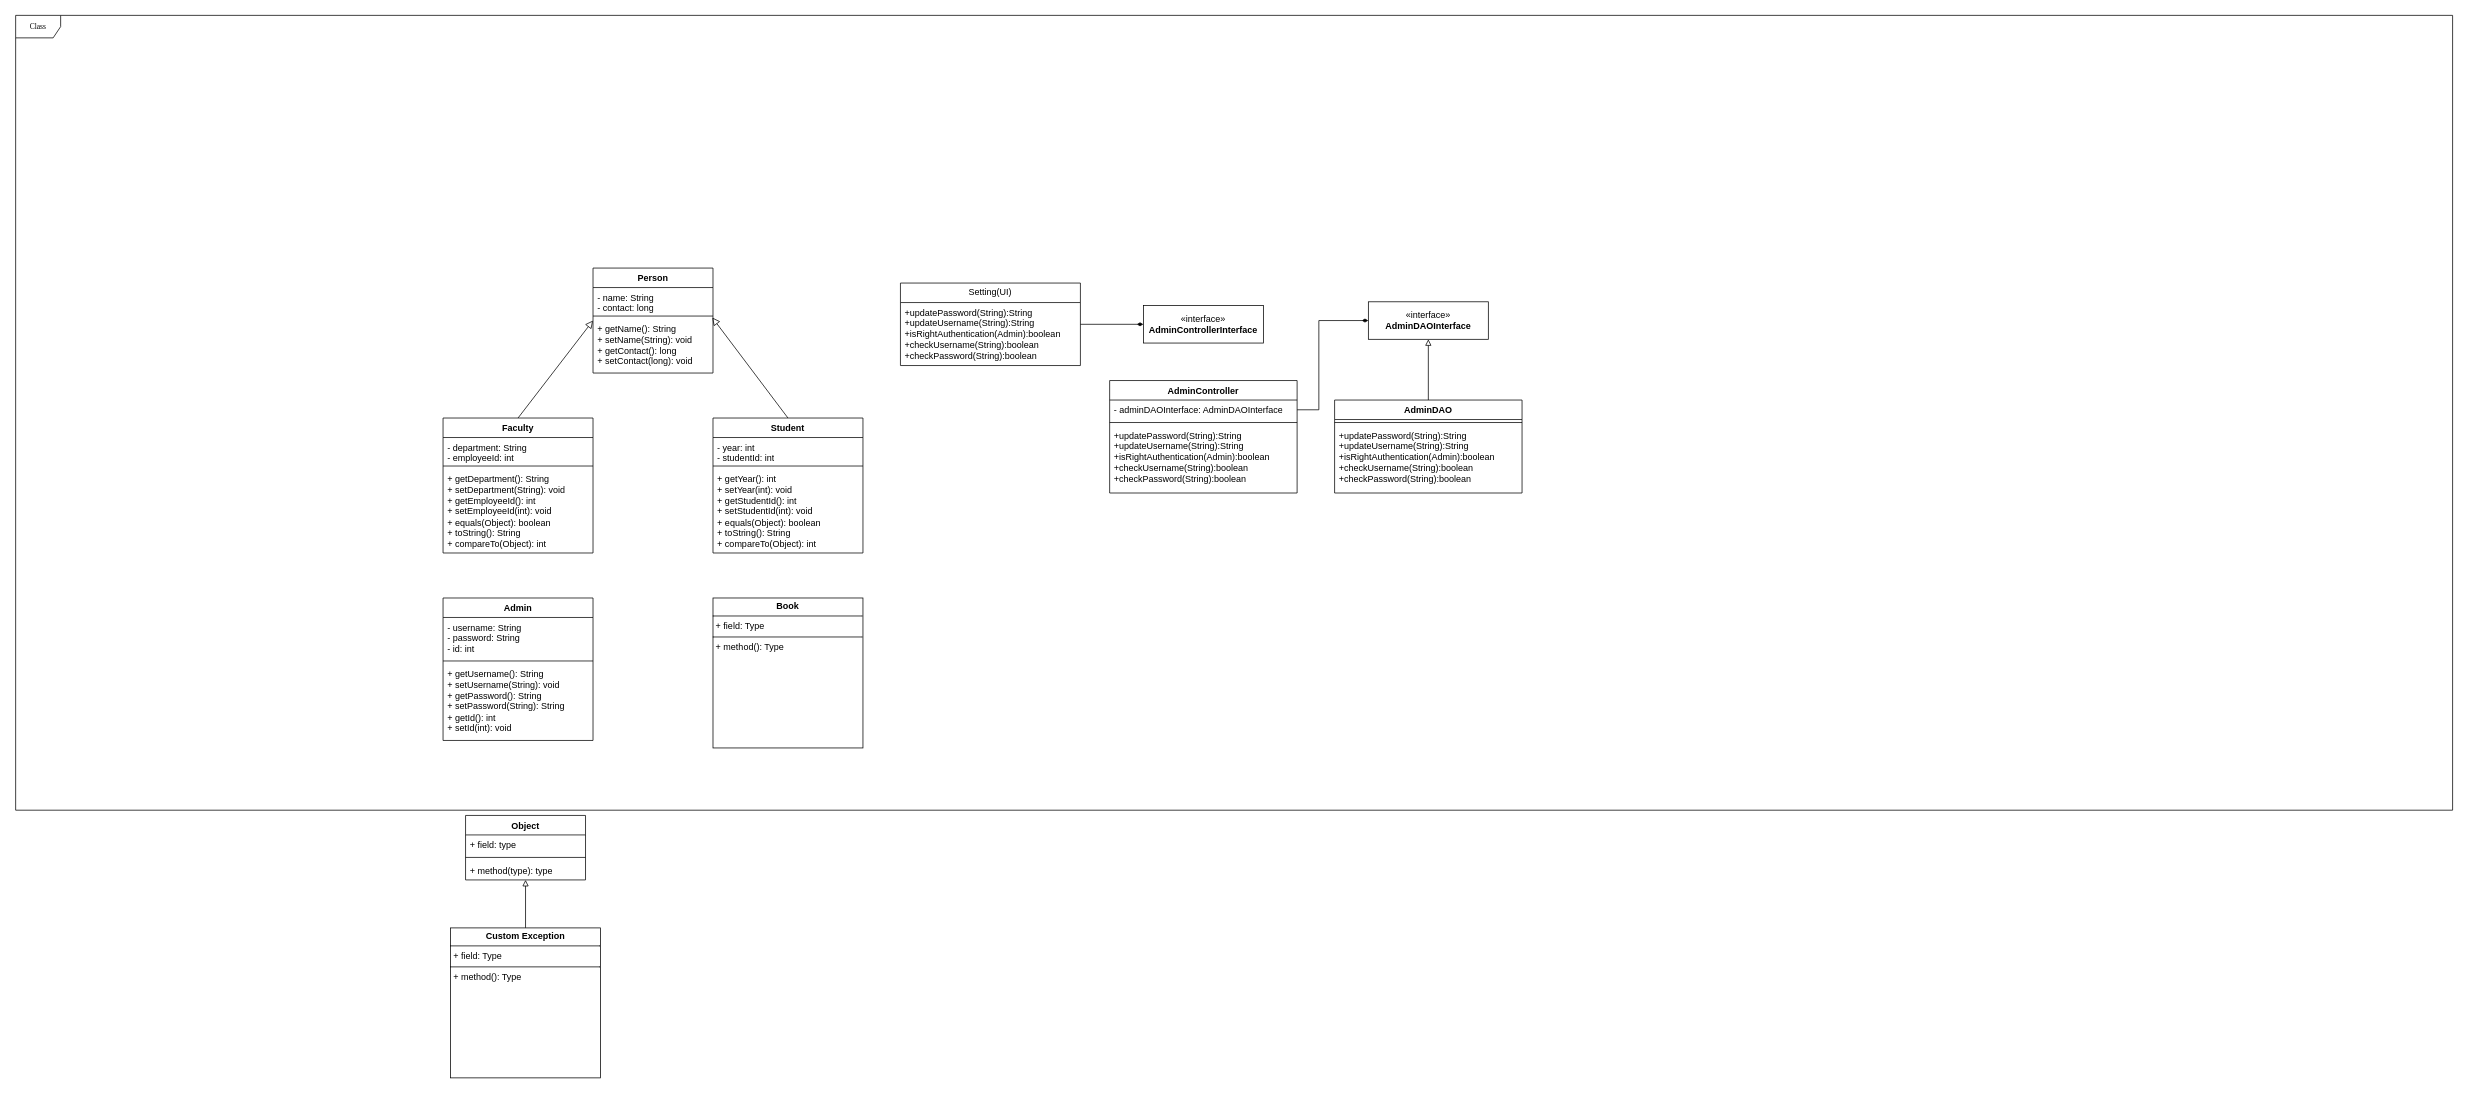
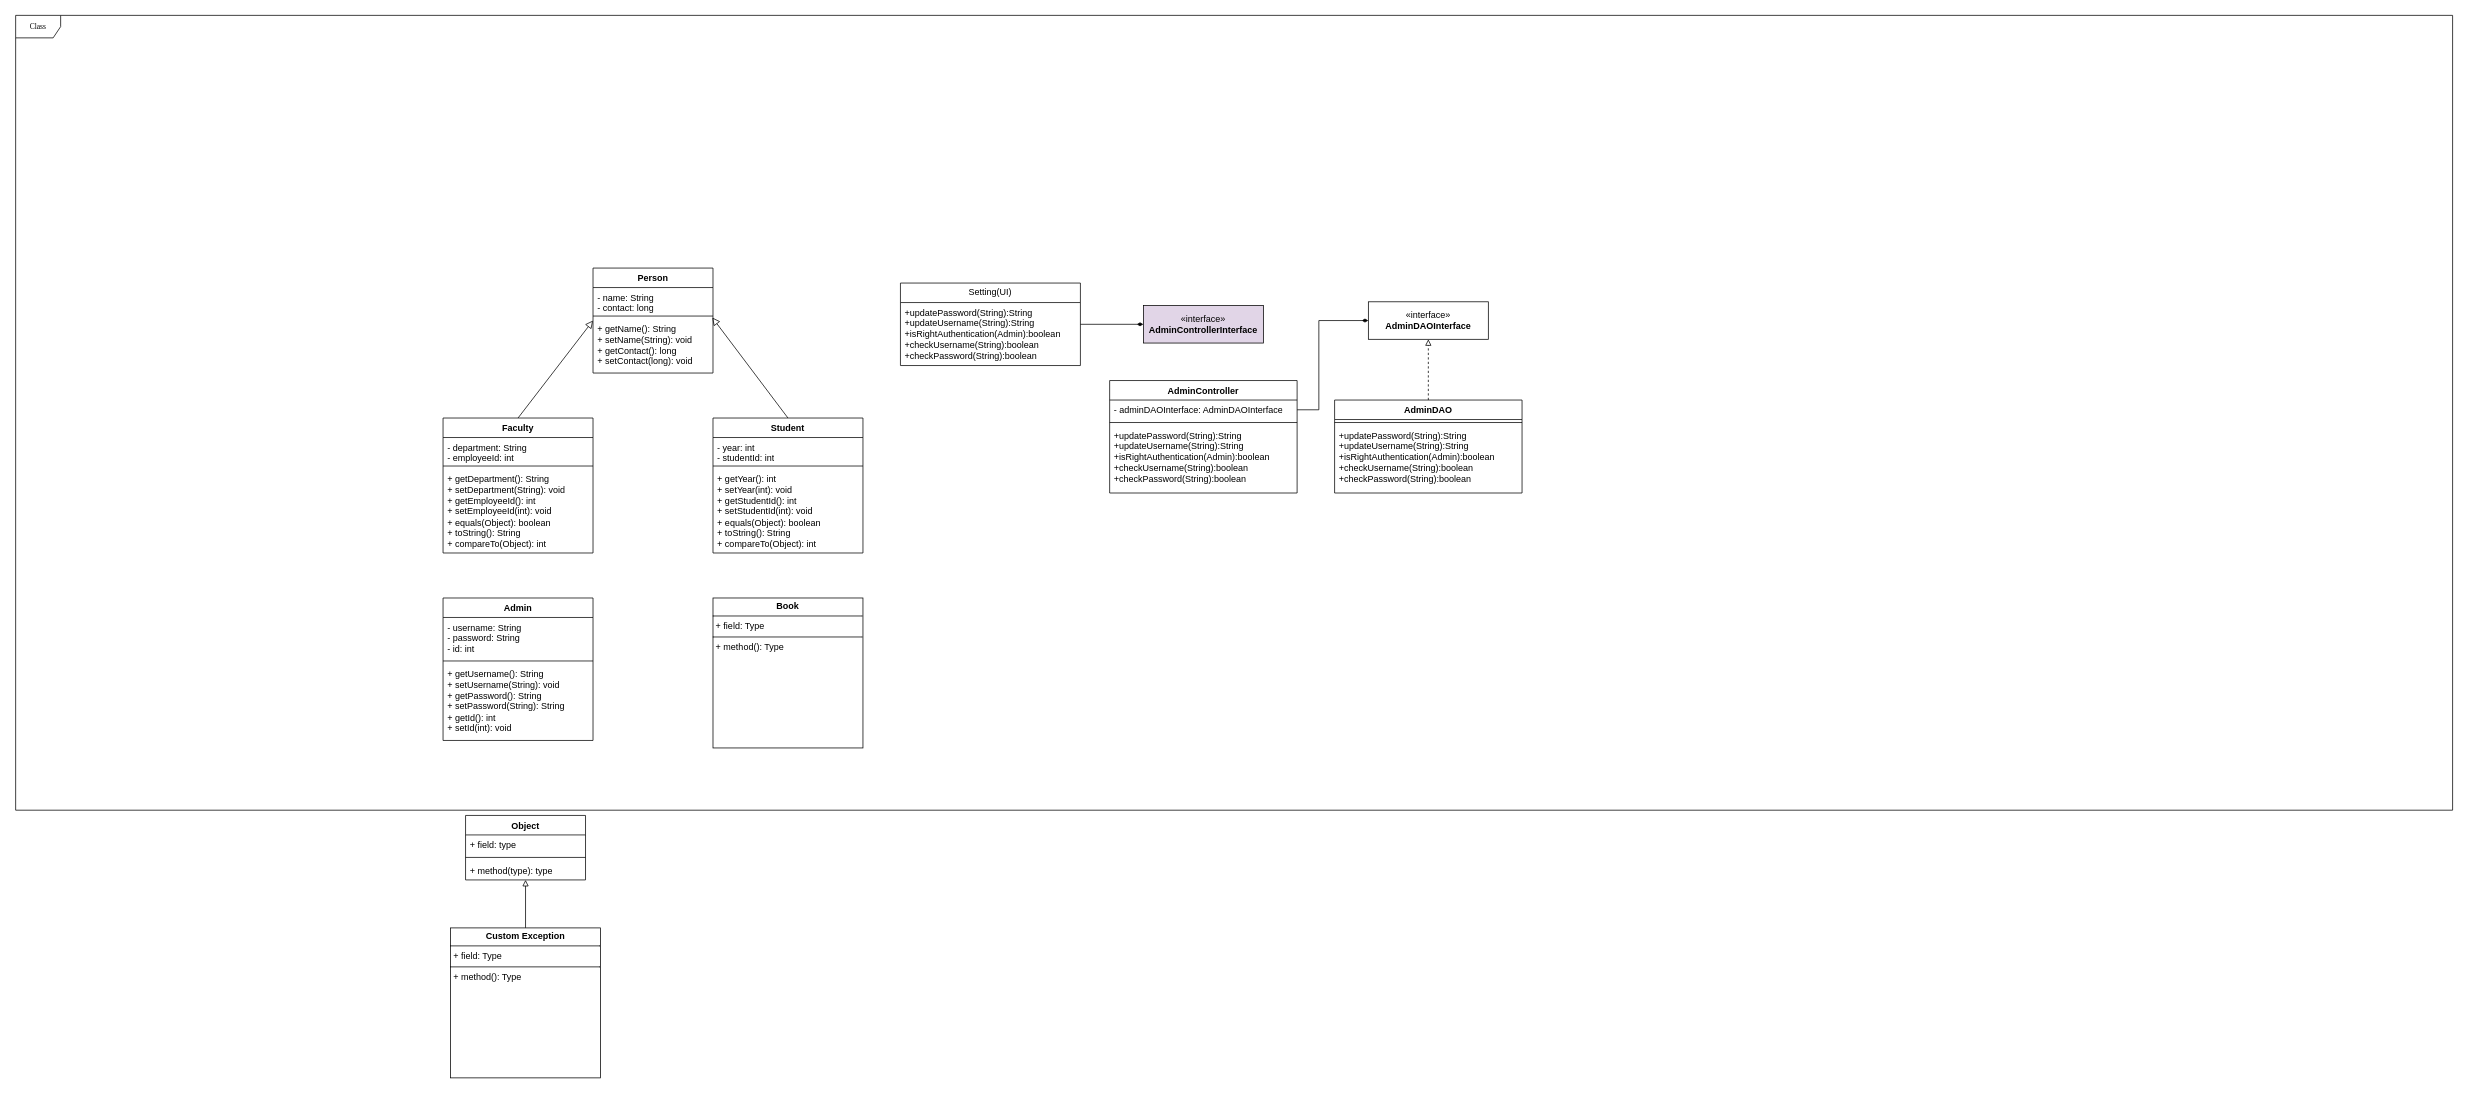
(1203, 324) -> (1203, 324)
(1428, 373) -> (1428, 373)
